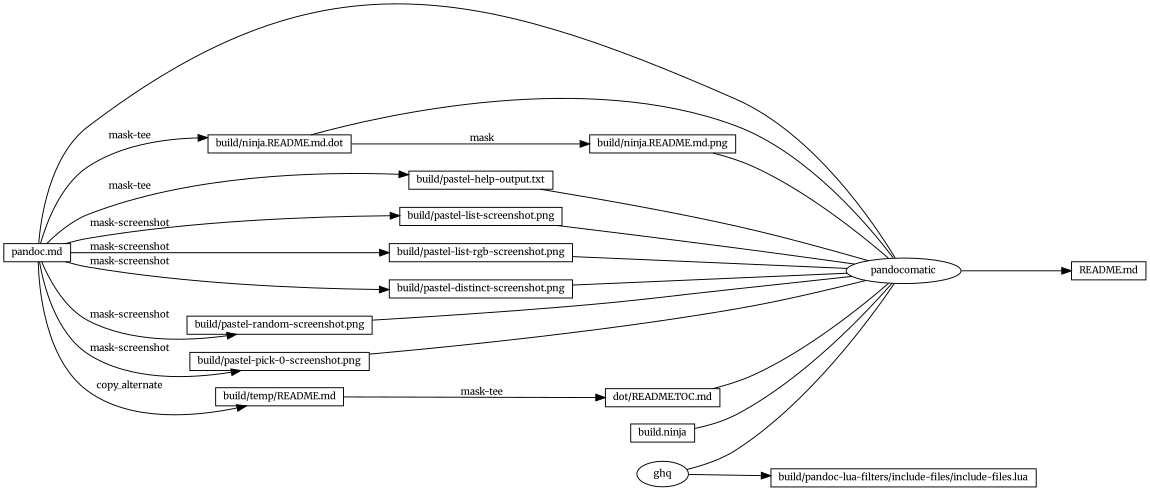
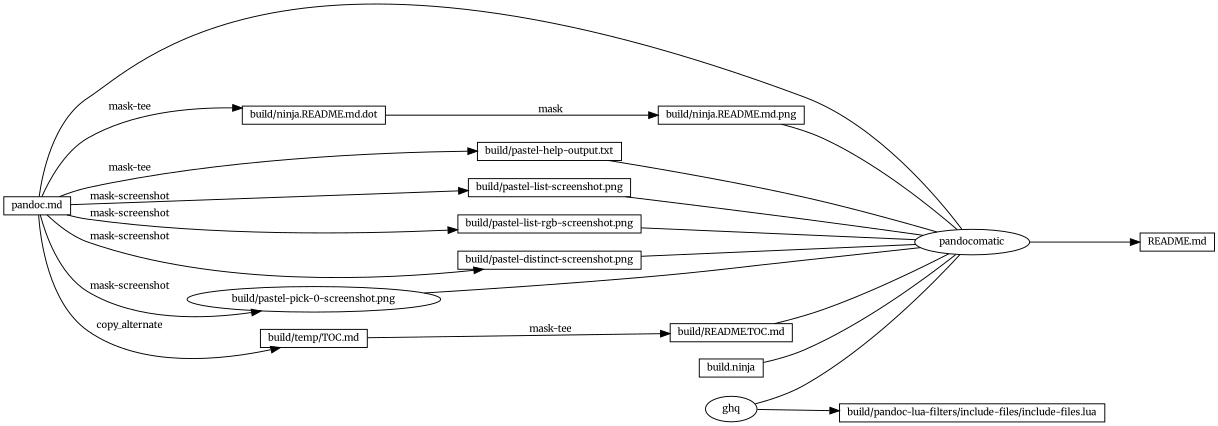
(627, 102) -> none
(280, 325) -> none
(280, 361) -> (314, 299)
(280, 397) -> (314, 338)
(663, 398) -> (731, 333)
